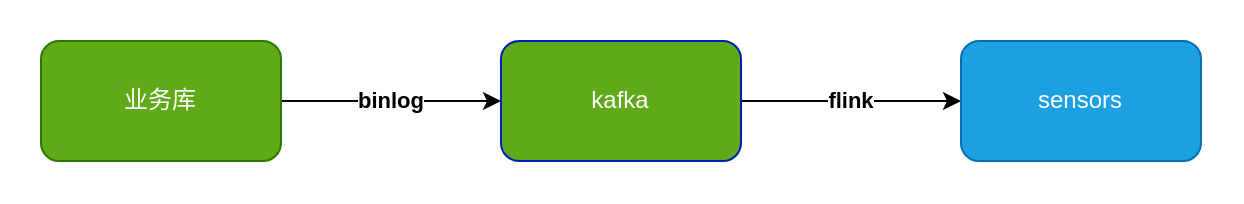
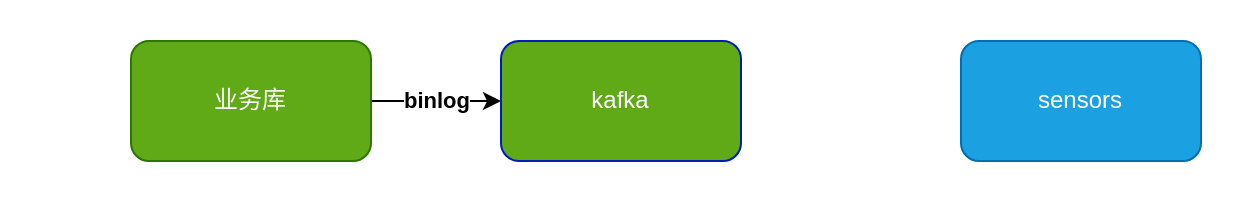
(161, 101) -> (251, 101)
(844, 101) -> none
